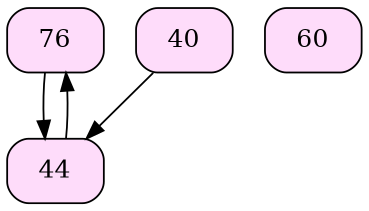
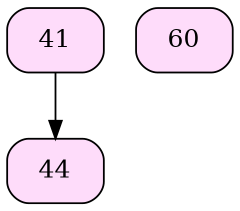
(55, 40) -> none
(184, 40) -> (55, 40)
